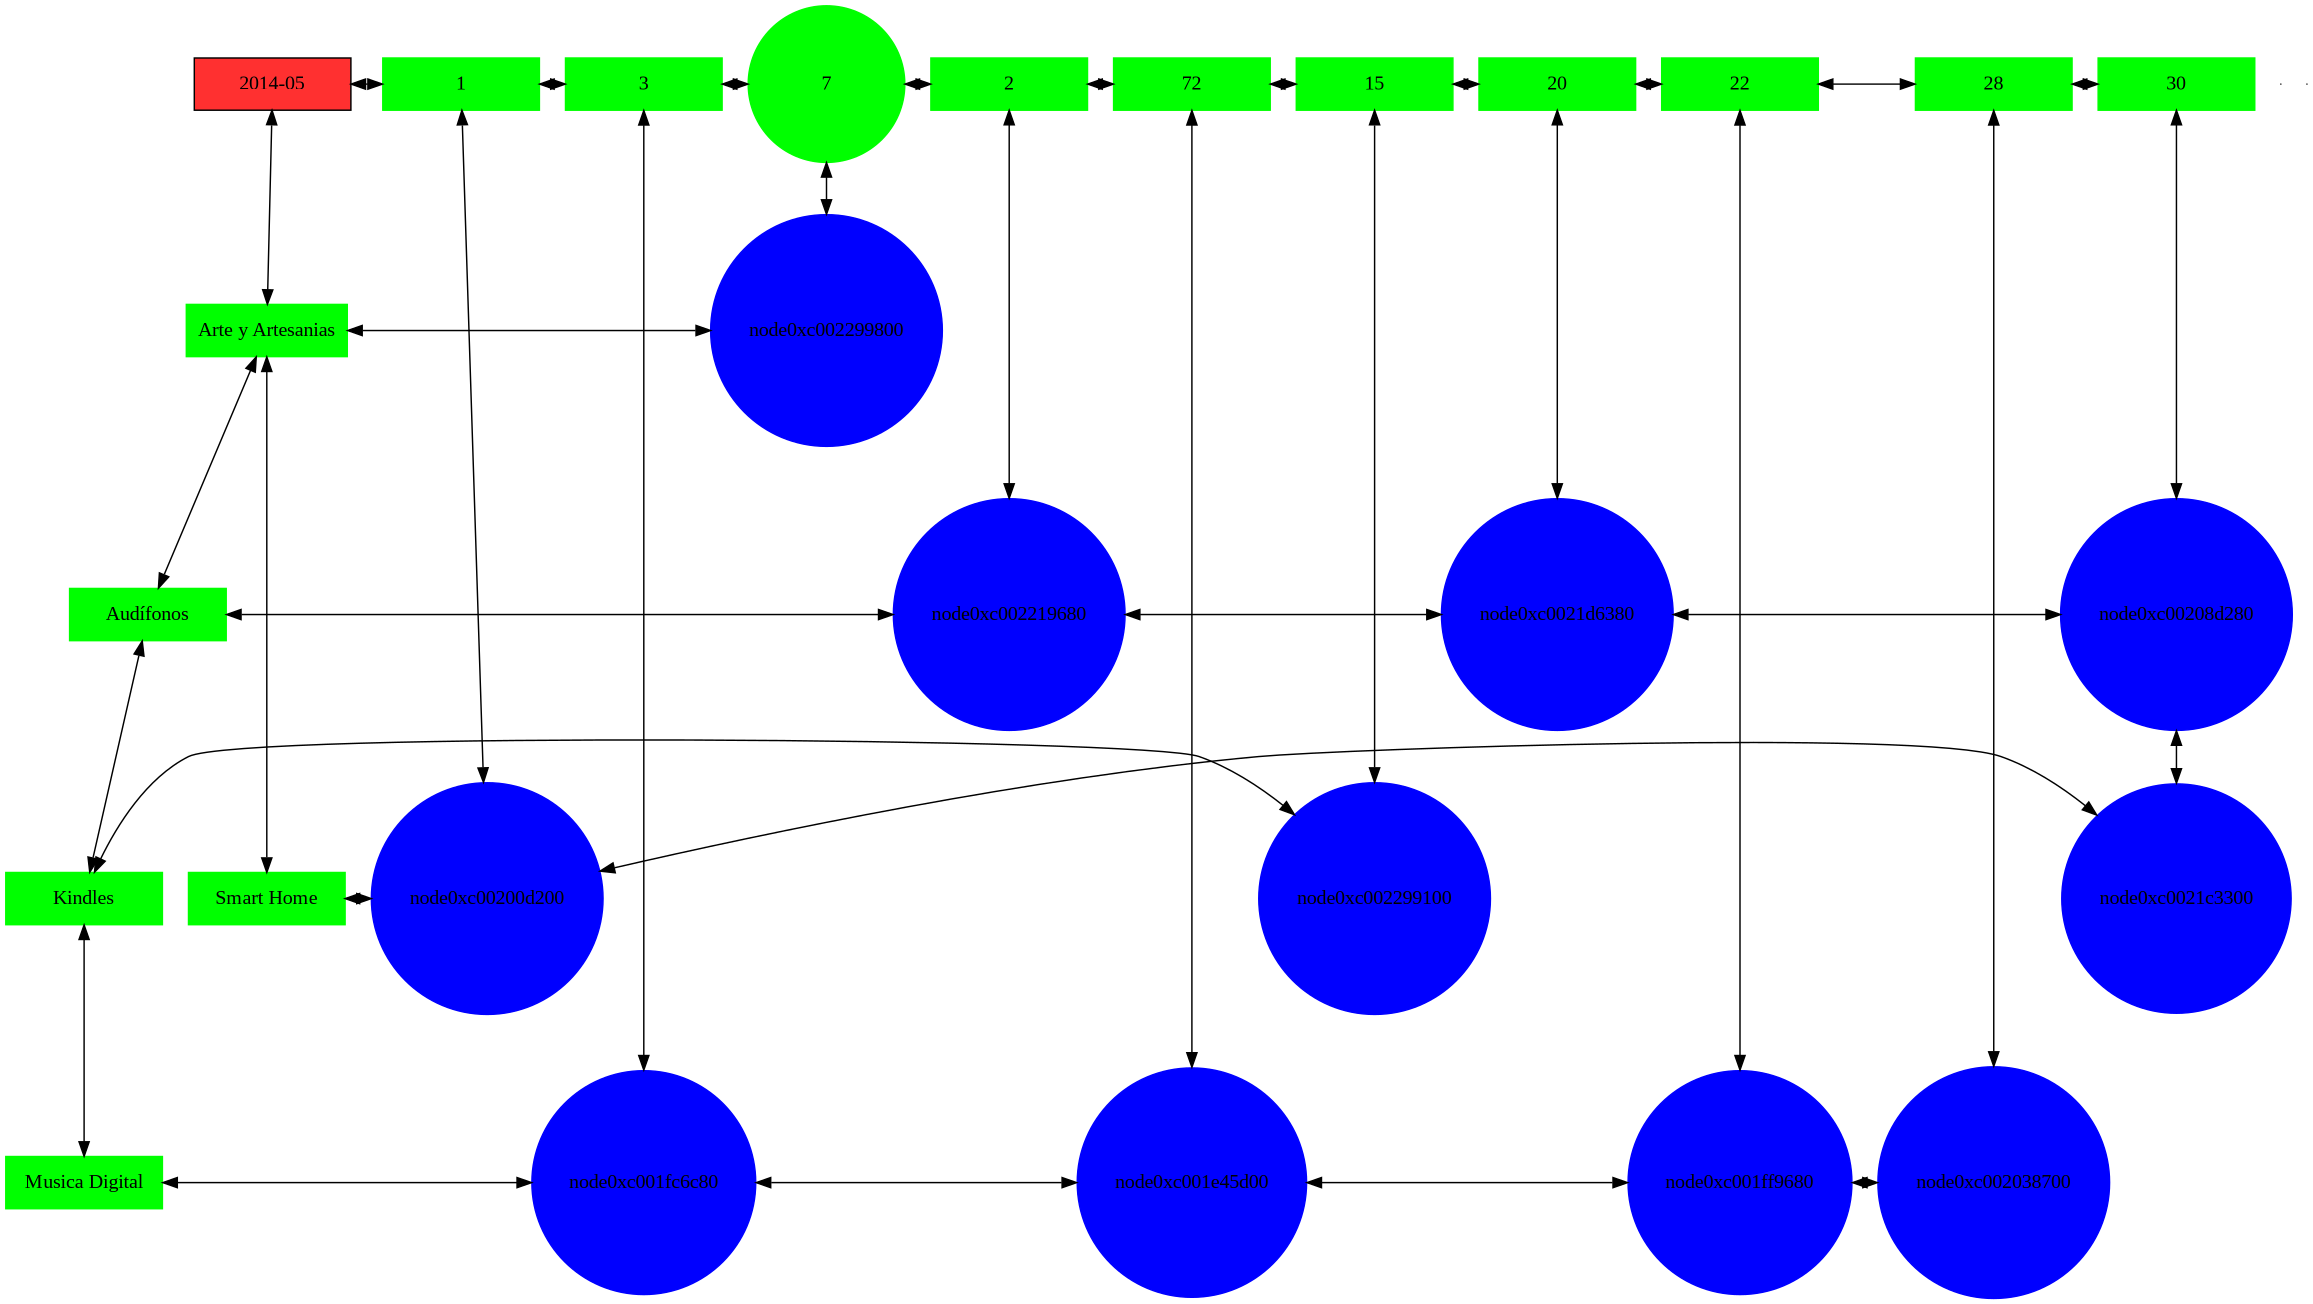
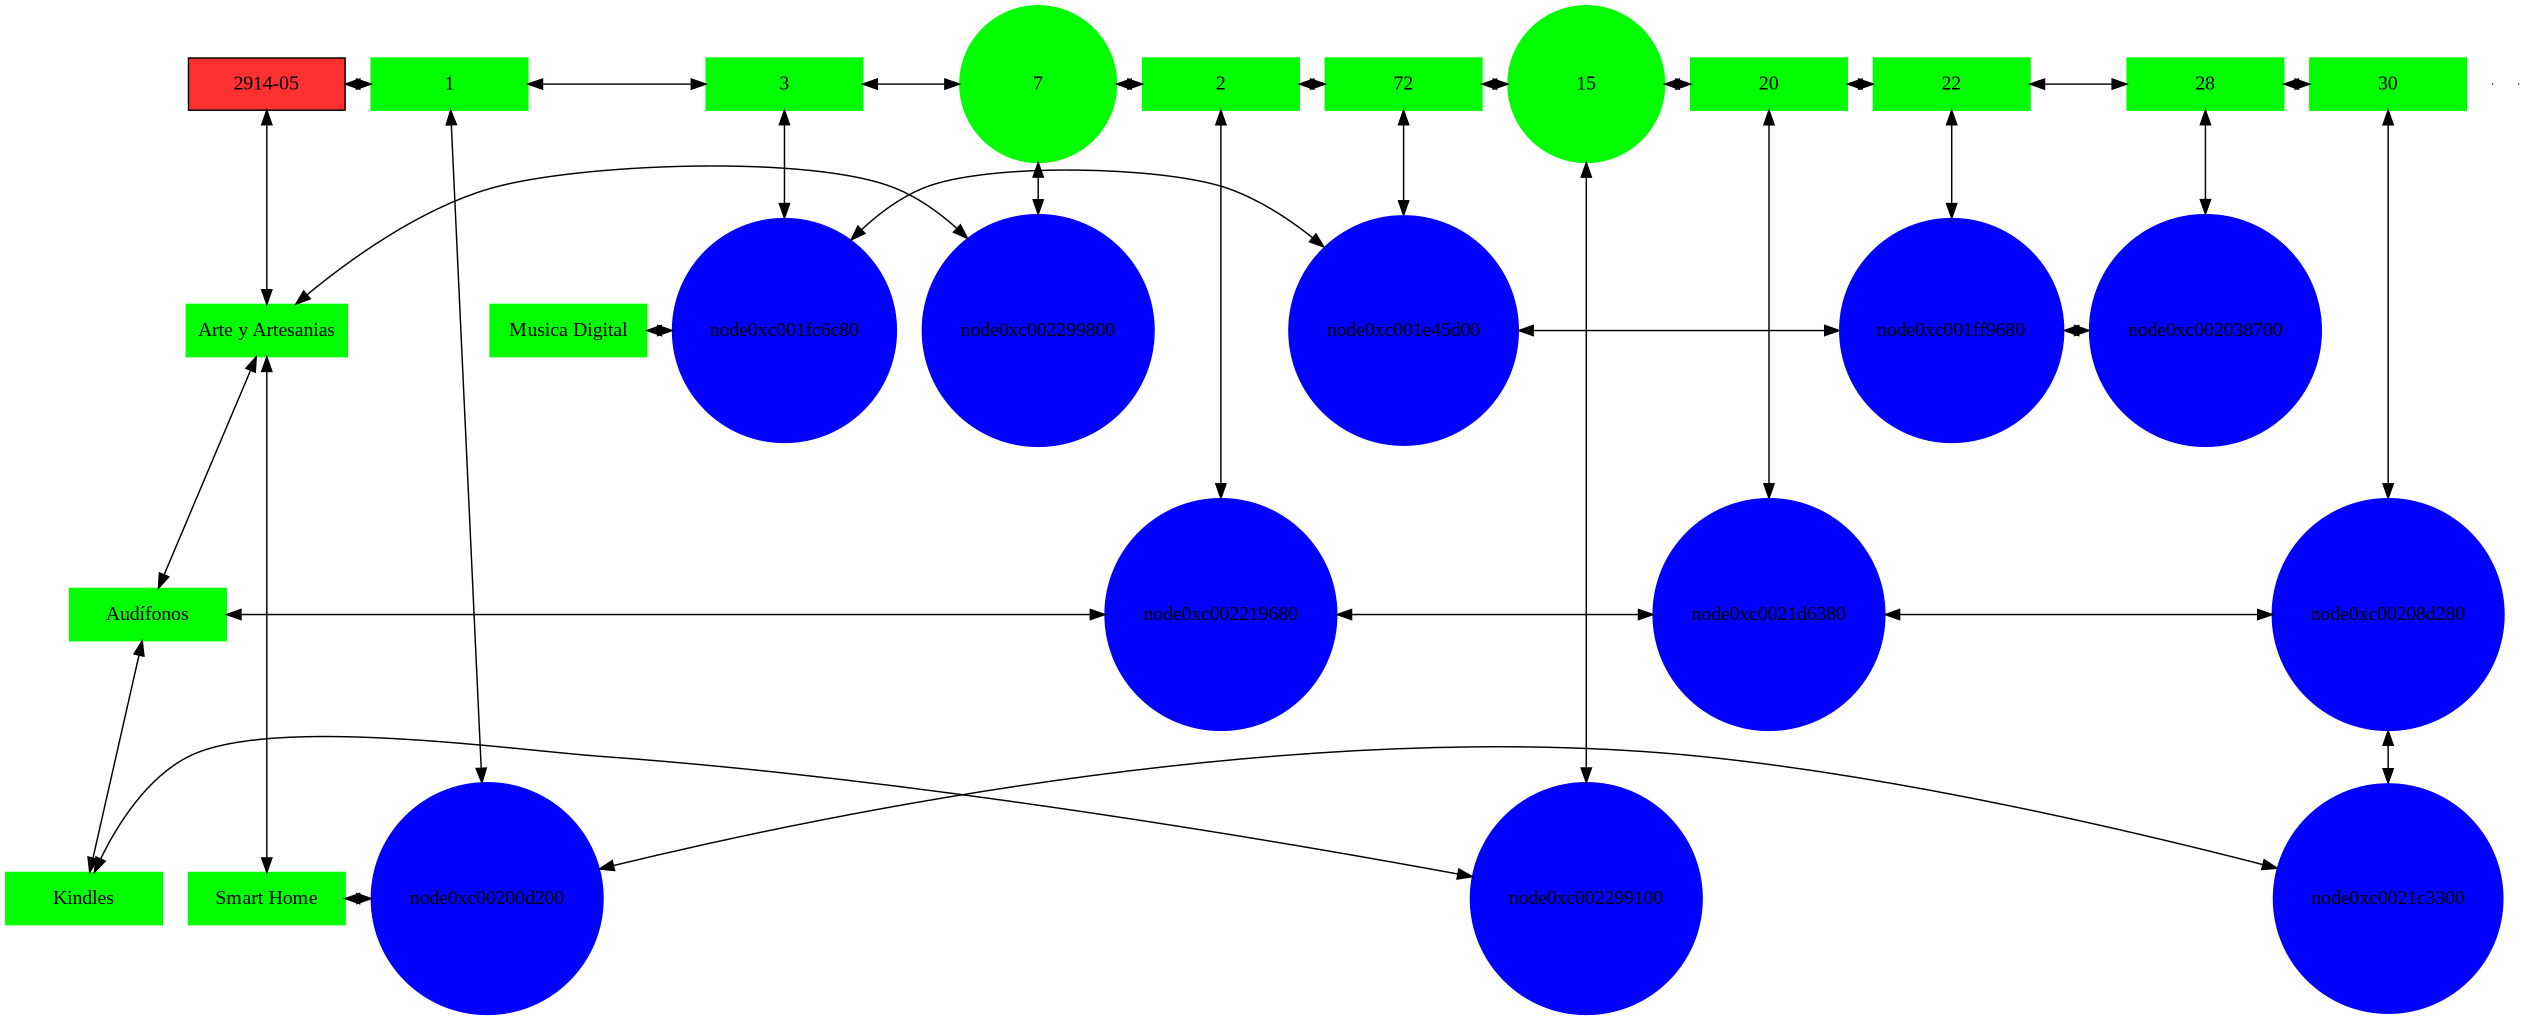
(273, 84) -> (267, 84)
(1375, 84) -> (1586, 84)
(84, 1041) -> none
